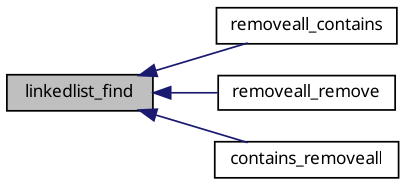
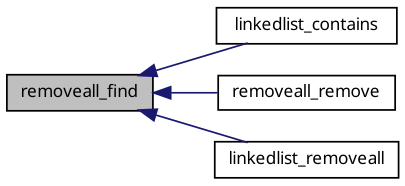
(307, 26) -> (307, 26)
(80, 93) -> (80, 93)
(307, 160) -> (307, 160)
